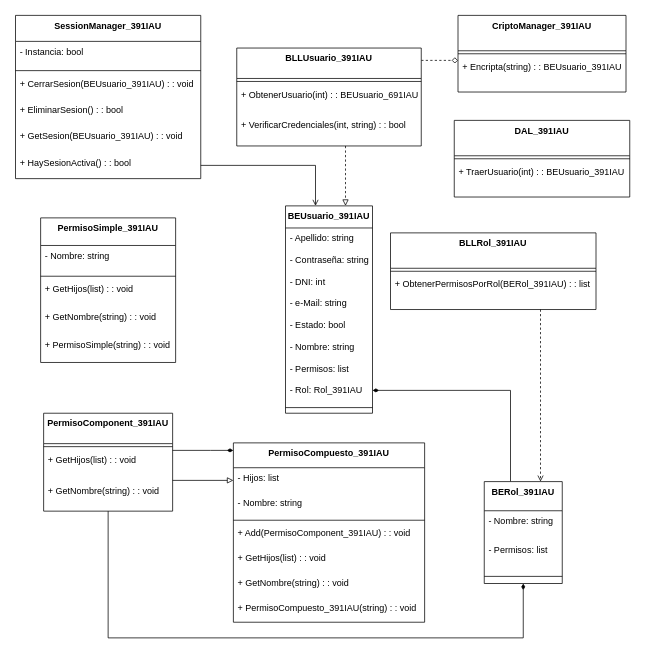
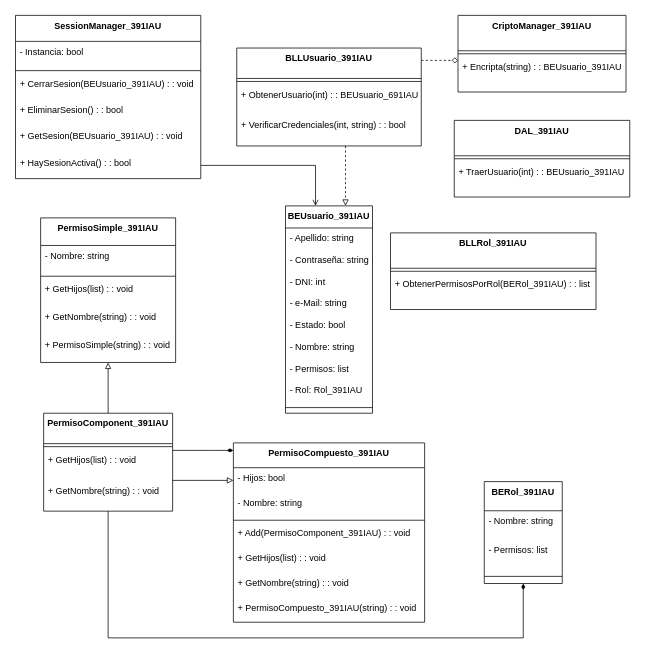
(489, 390) -> none
none -> (108, 391)
(540, 396) -> none
(263, 478) -> (264, 478)
